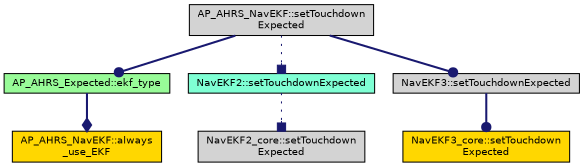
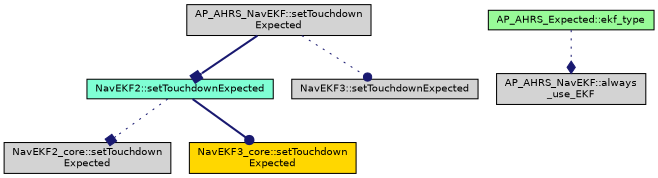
(281, 49) -> (230, 54)
(179, 53) -> none
(389, 53) -> (333, 55)
(87, 106) -> (571, 46)
(486, 108) -> (219, 118)
(87, 147) -> (571, 89)
